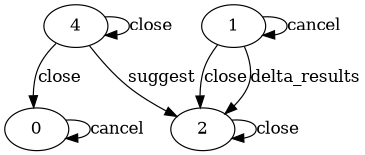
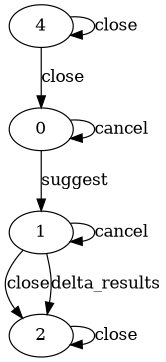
(124, 83) -> none
none -> (41, 175)
